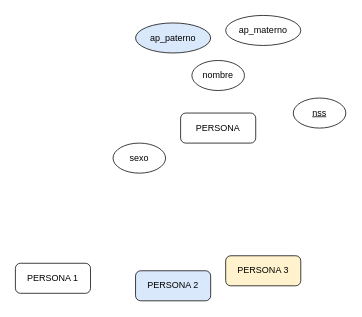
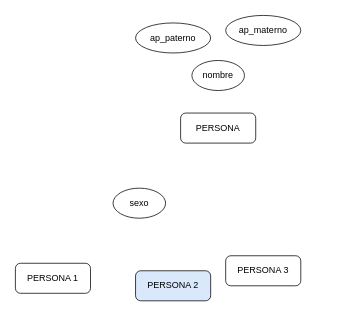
(173, 38) -> (173, 38)
(319, 113) -> none
(139, 158) -> (139, 203)
(263, 270) -> (263, 270)
